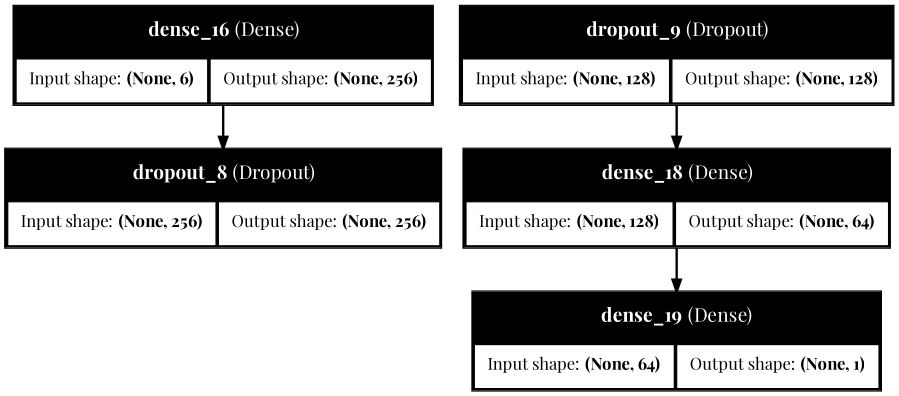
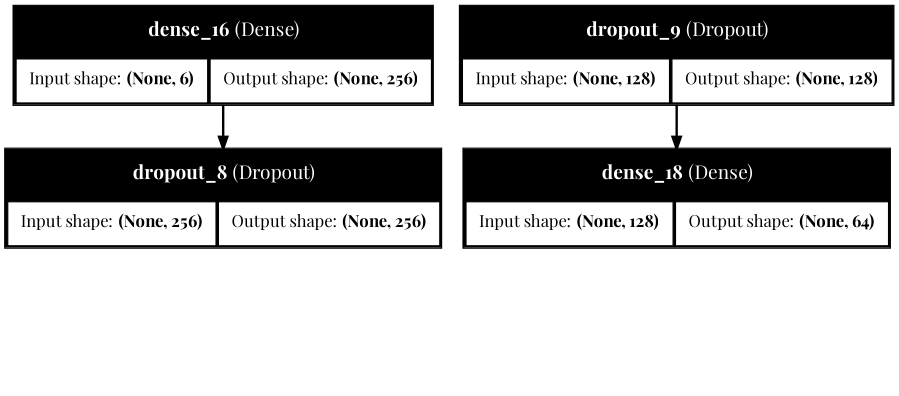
(677, 341) -> none
